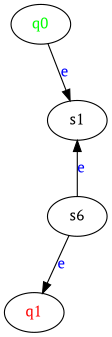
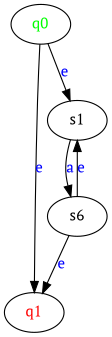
none -> (36, 163)
none -> (66, 163)
